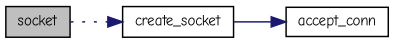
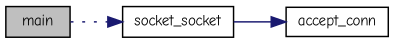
(38, 22) -> (38, 22)
(178, 22) -> (178, 22)
